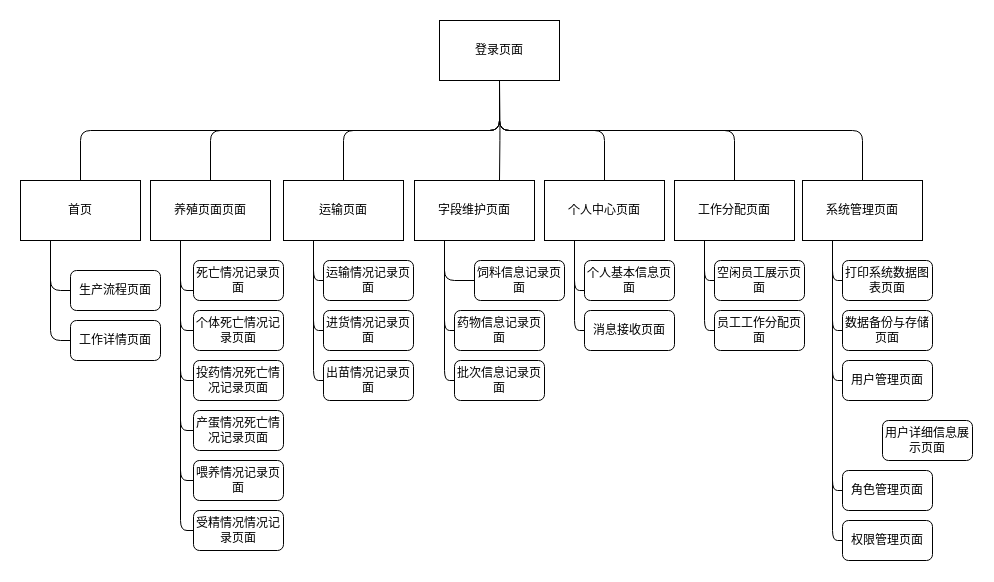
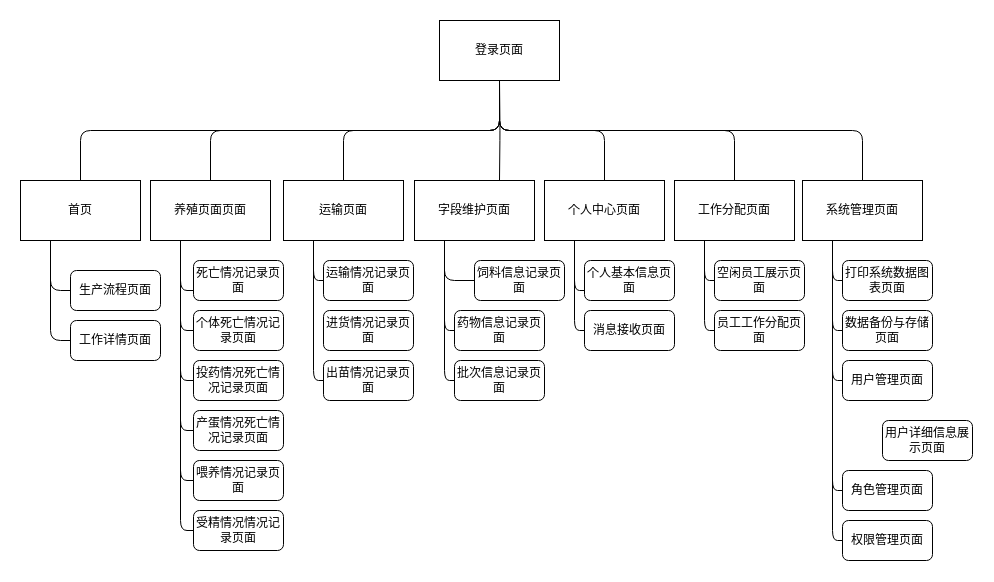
(319, 331) -> none
